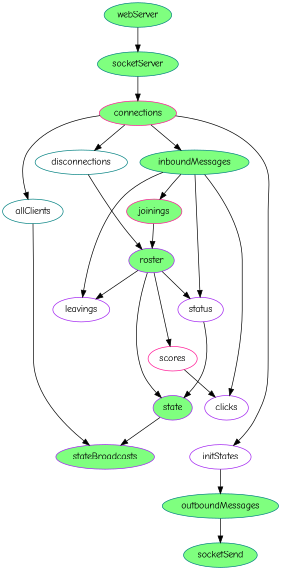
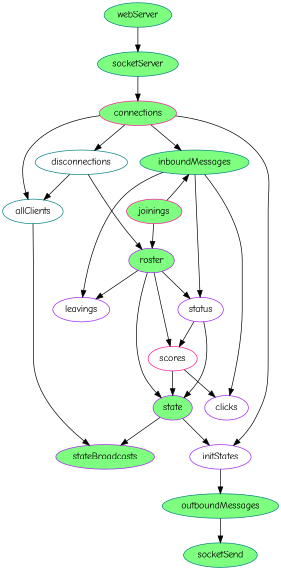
(172, 184) -> (176, 190)
none -> (59, 185)
none -> (188, 331)
none -> (173, 380)
none -> (194, 429)
